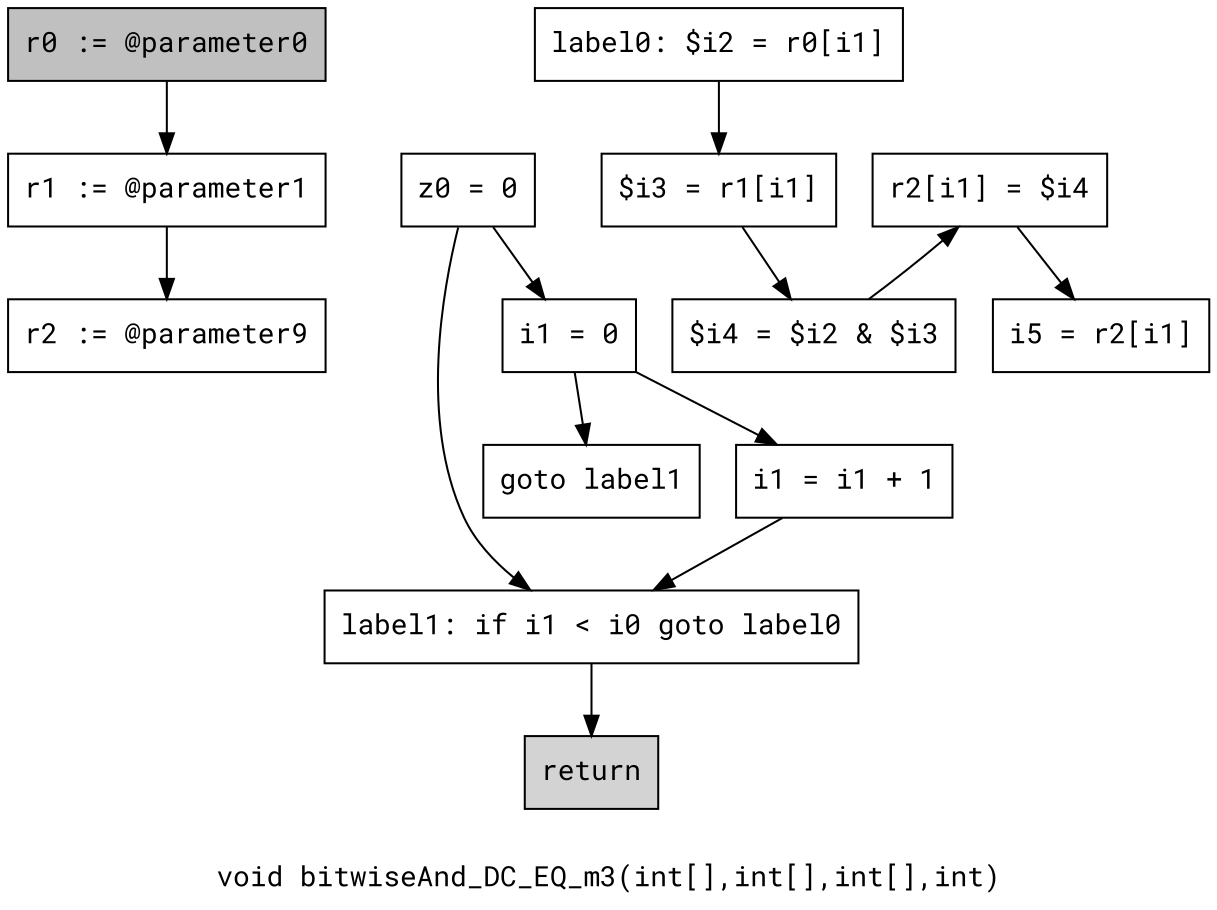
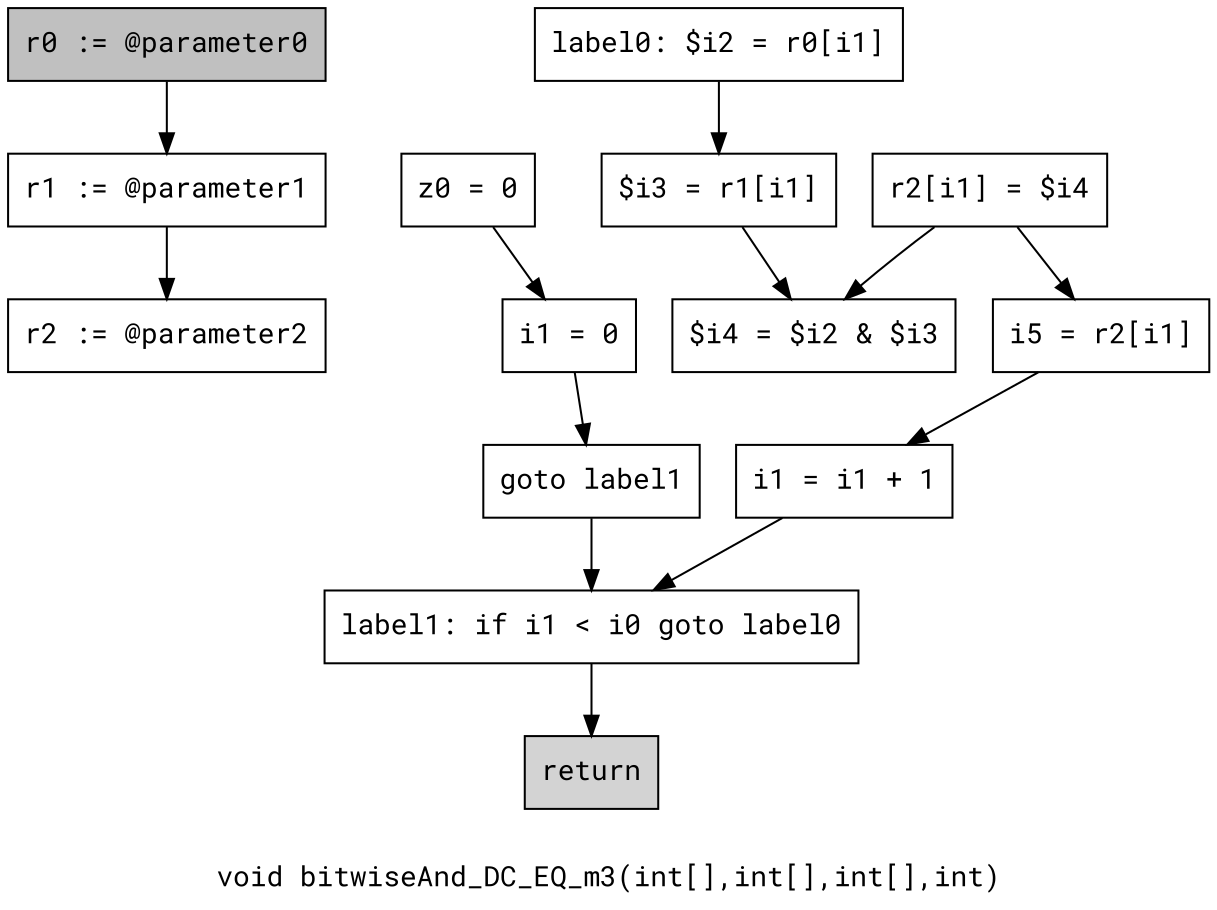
(906, 270) -> (897, 256)
(167, 336) -> (167, 336)
(698, 404) -> (982, 403)
(440, 413) -> (592, 544)
